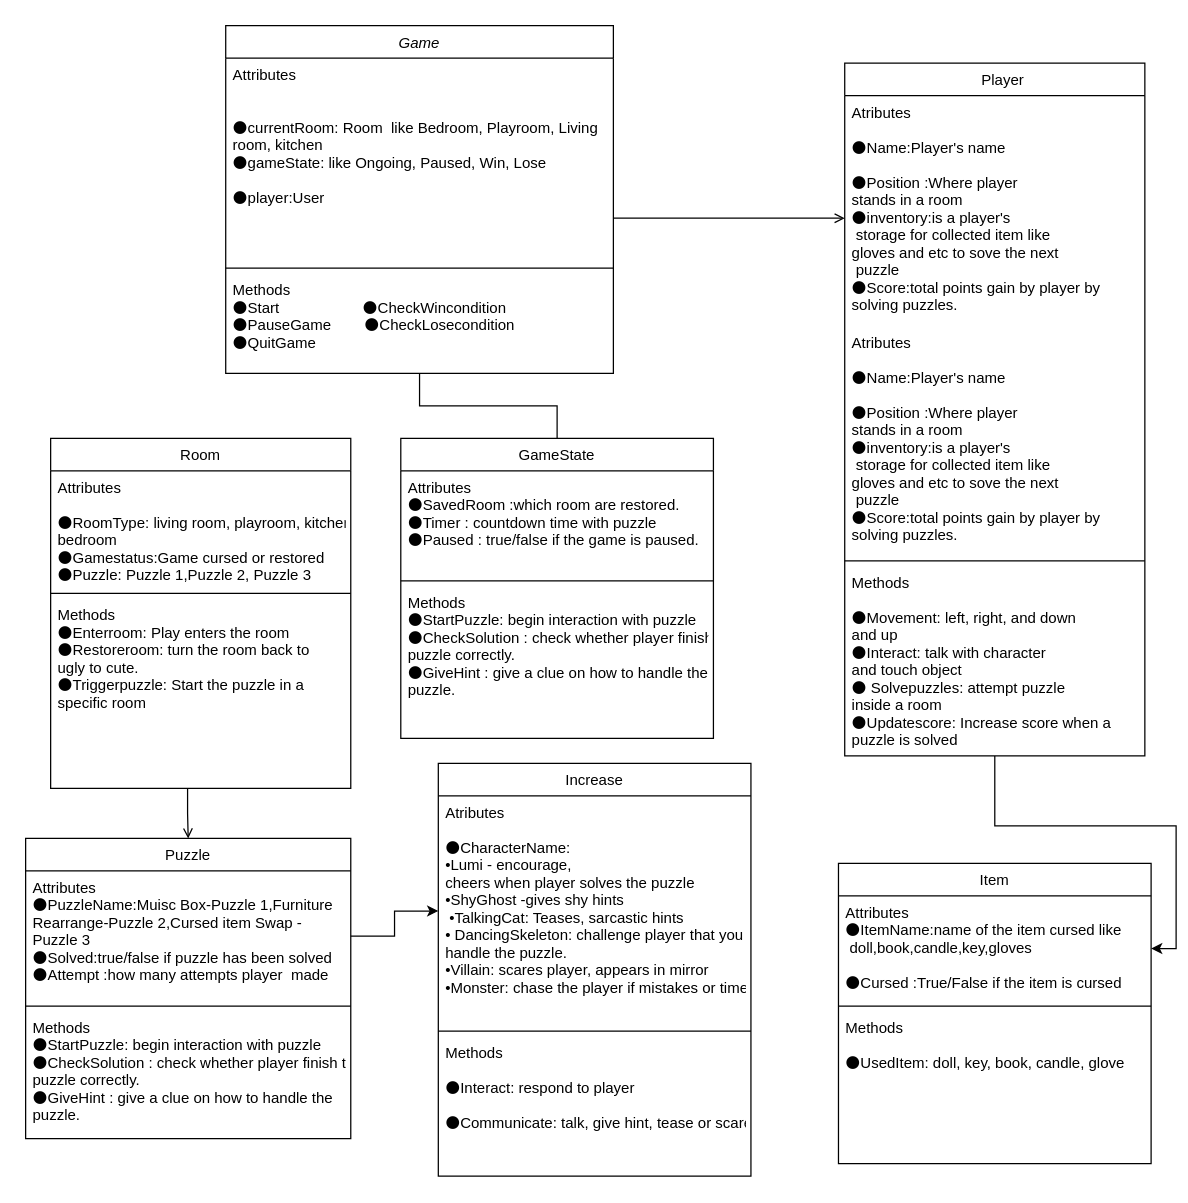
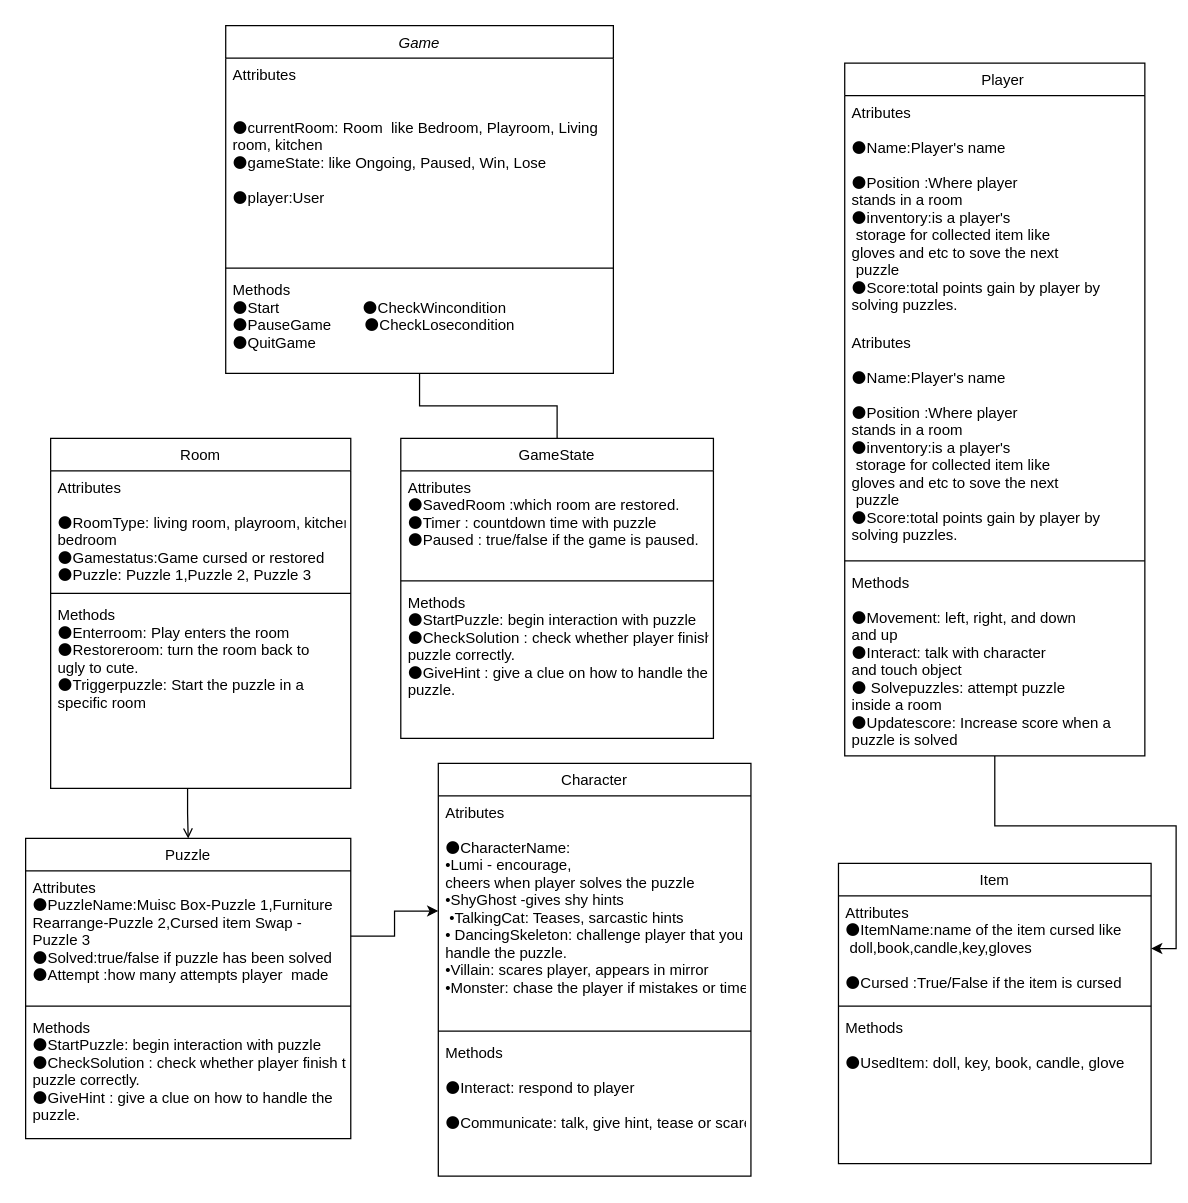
(728, 218) -> none
(594, 780) -> (594, 780)
